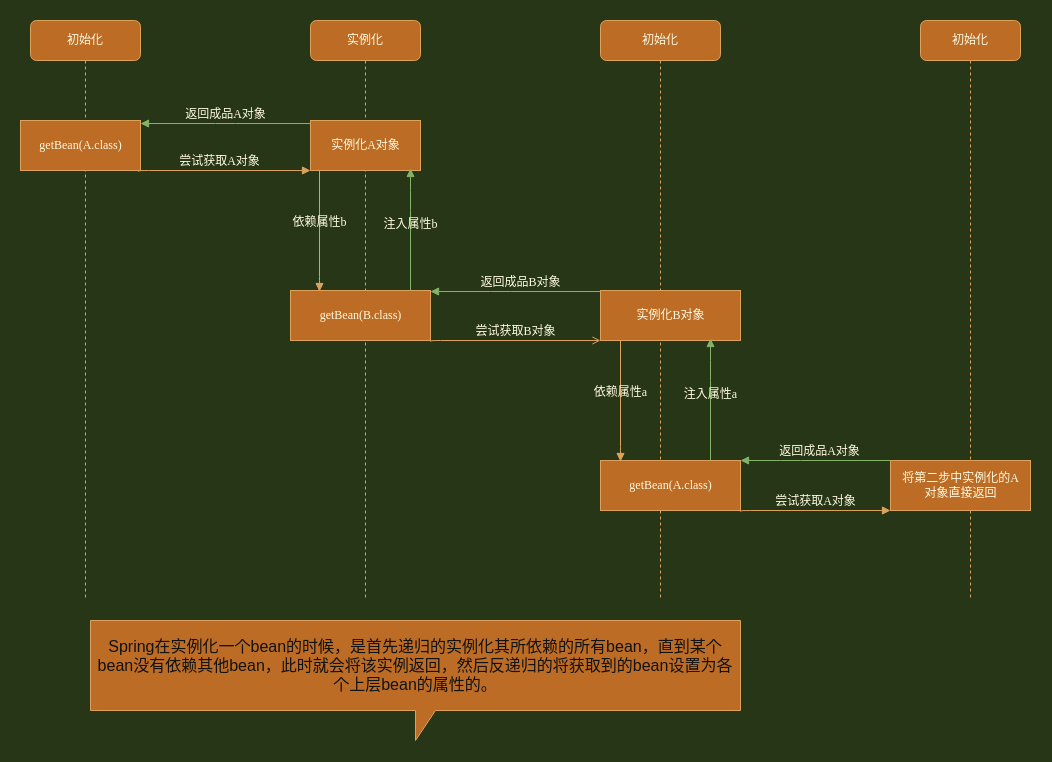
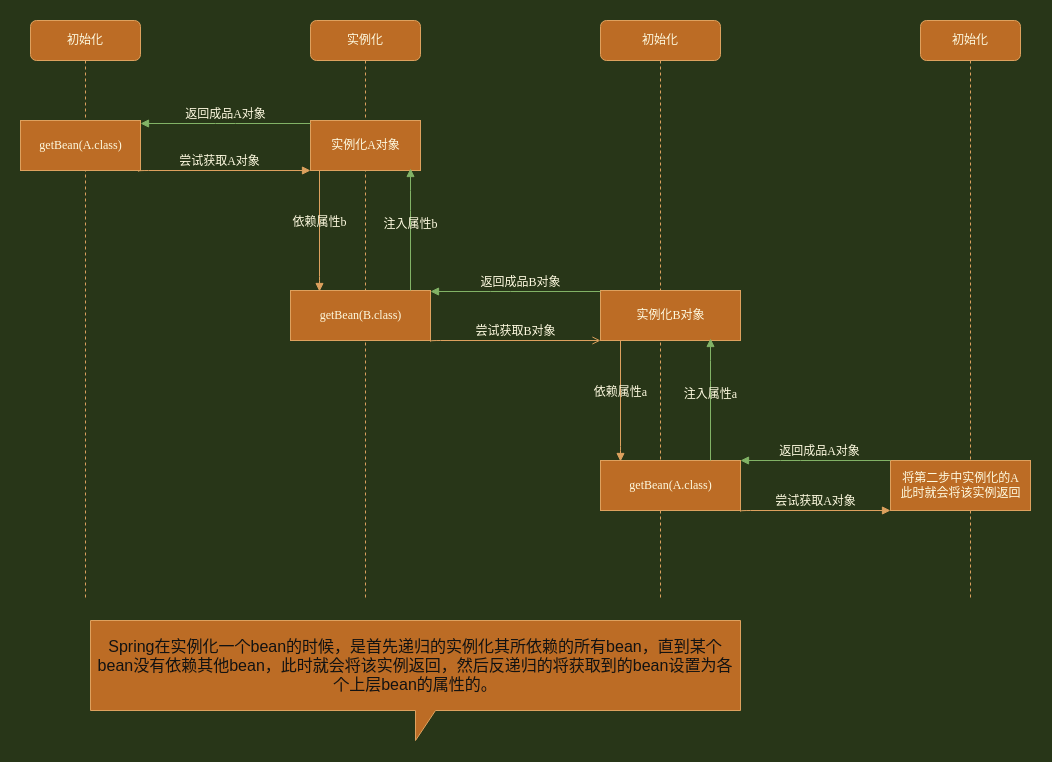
(961, 486) -> (961, 486)
